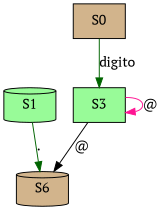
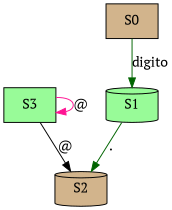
(99, 58) -> (132, 58)
(42, 189) -> (81, 189)
